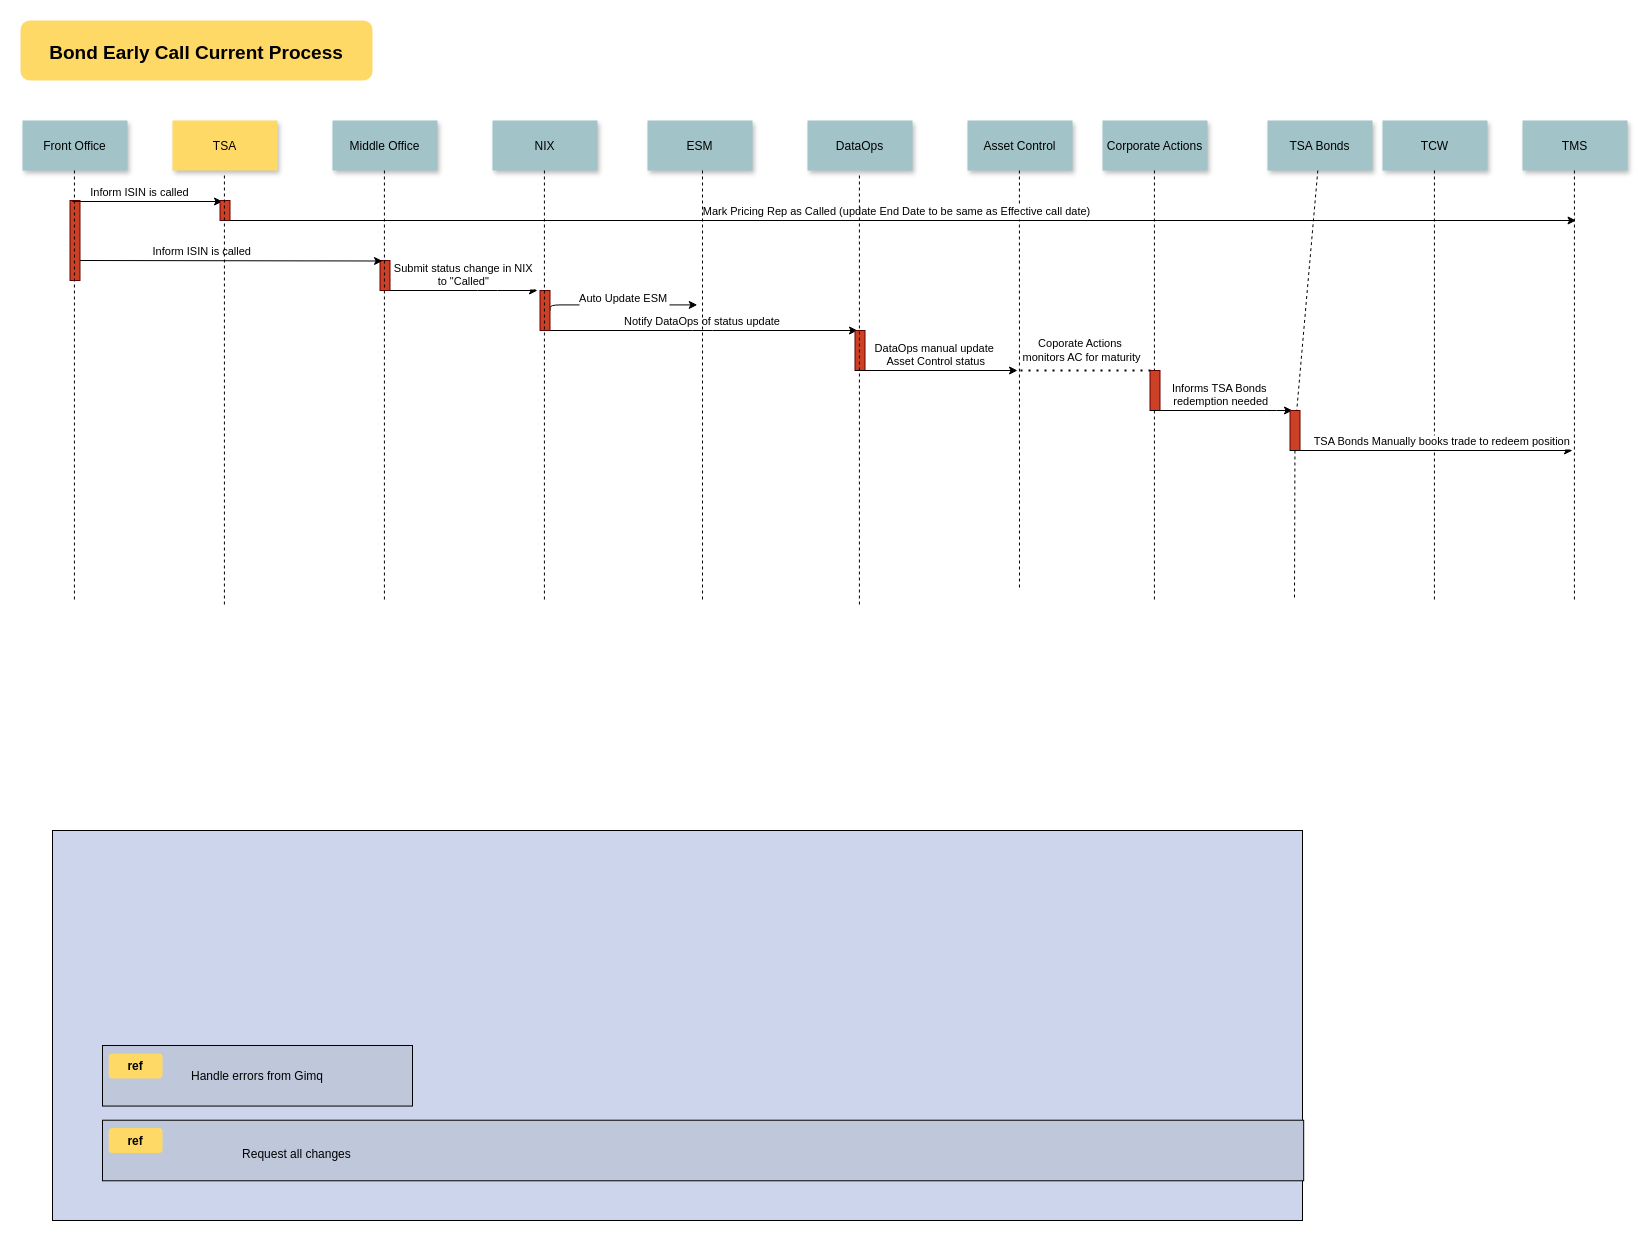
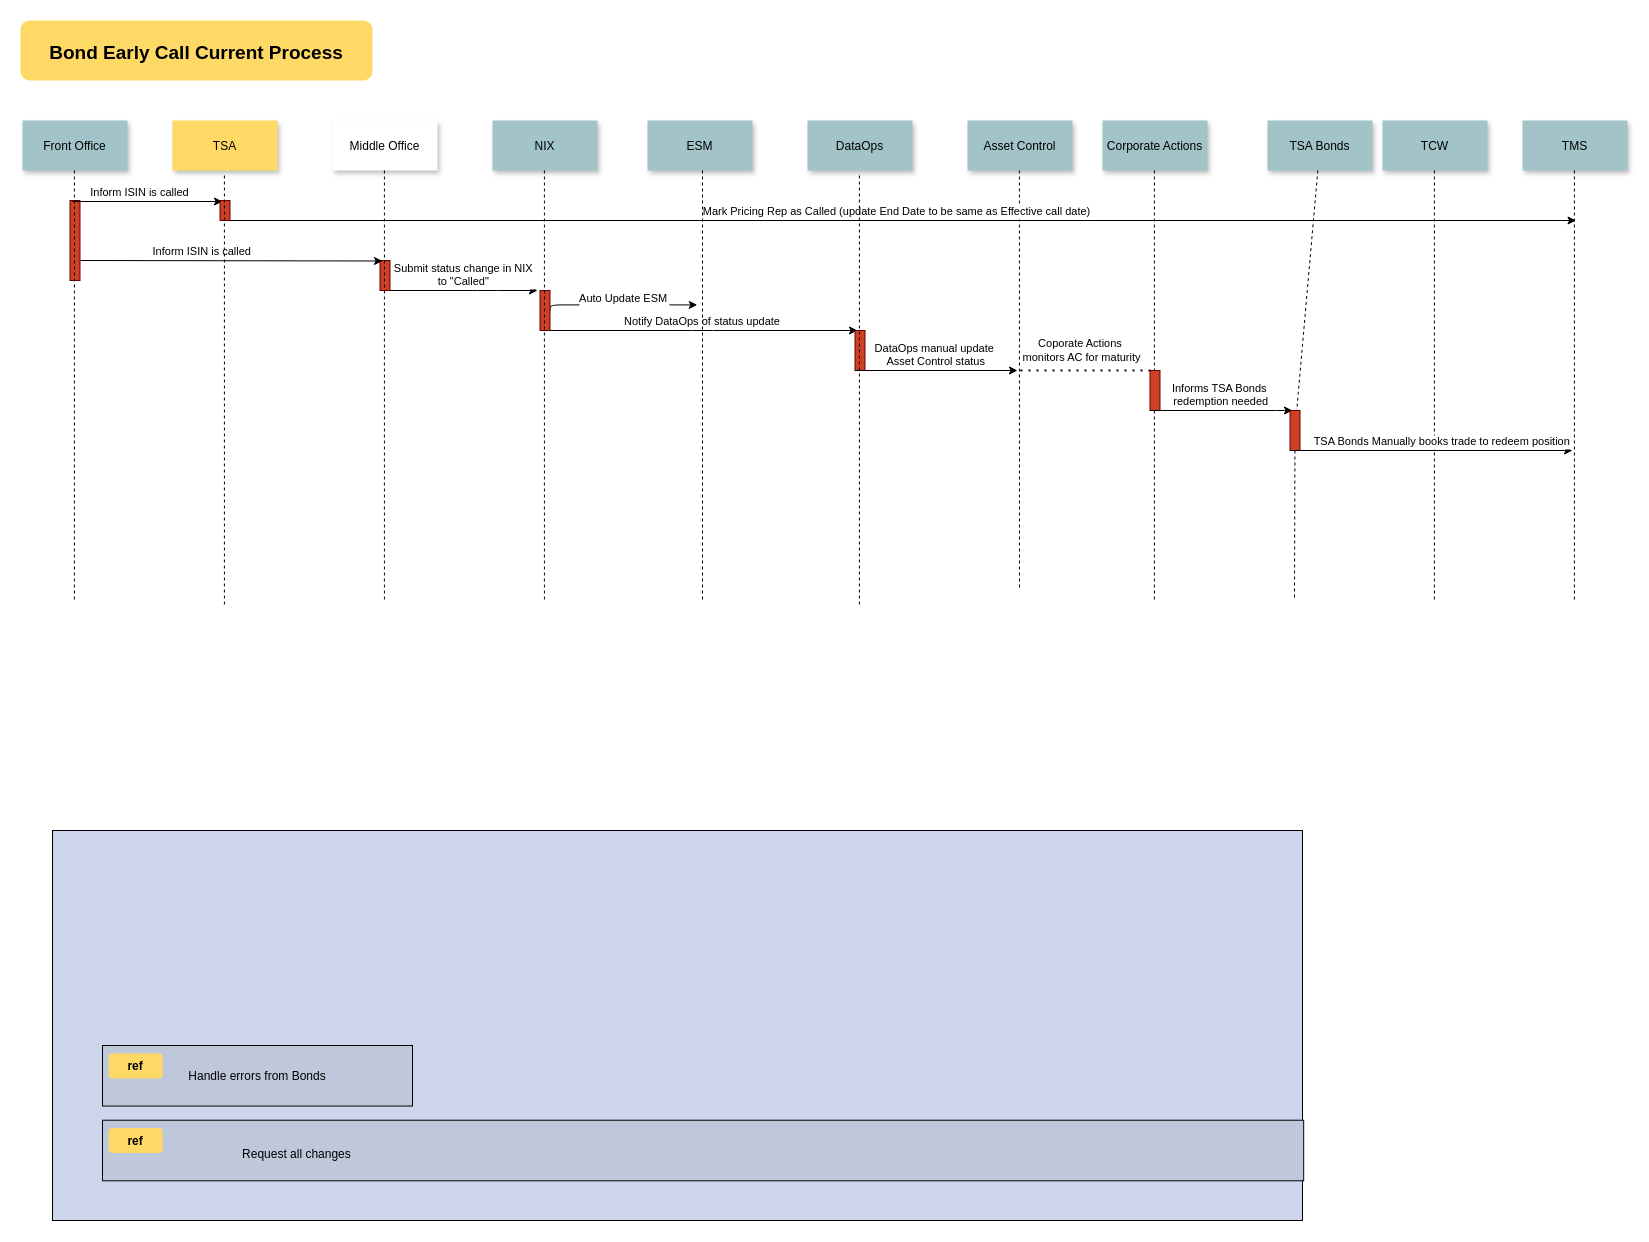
(385, 146) -> (385, 146)
(257, 1076) -> (257, 1076)
